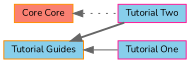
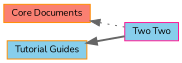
(44, 13) -> (47, 13)
(152, 13) -> (152, 32)
(152, 50) -> none
